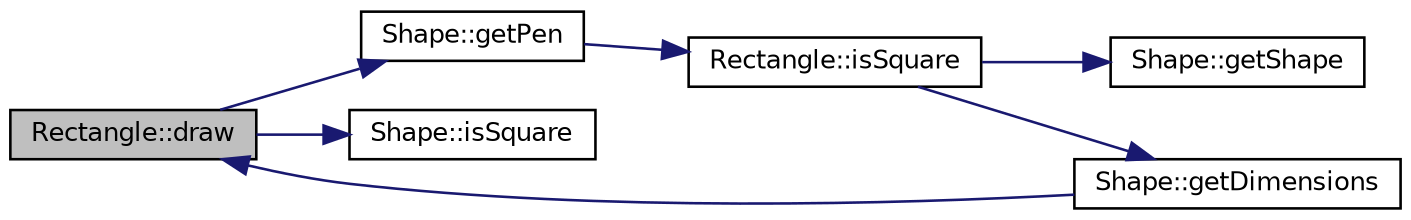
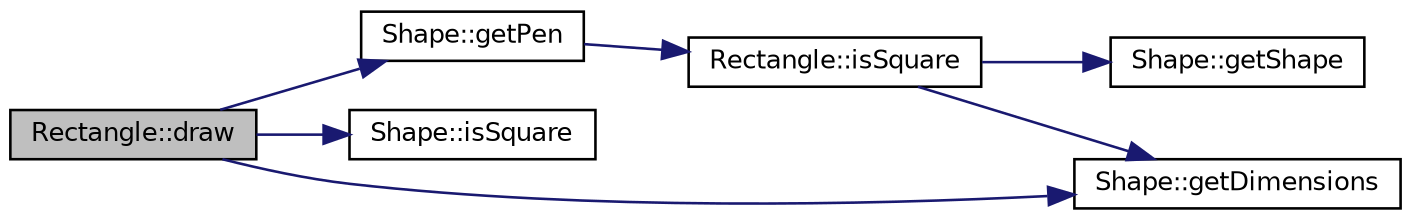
(660, 203) -> (633, 202)
